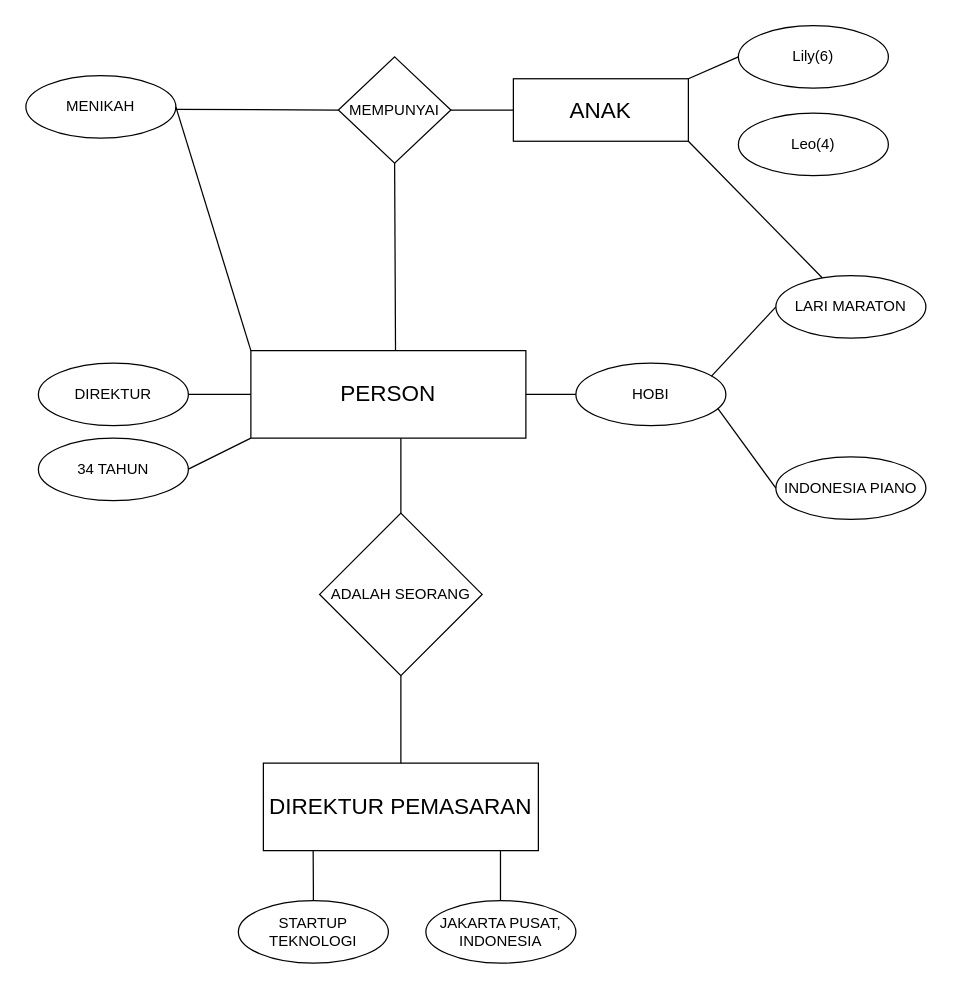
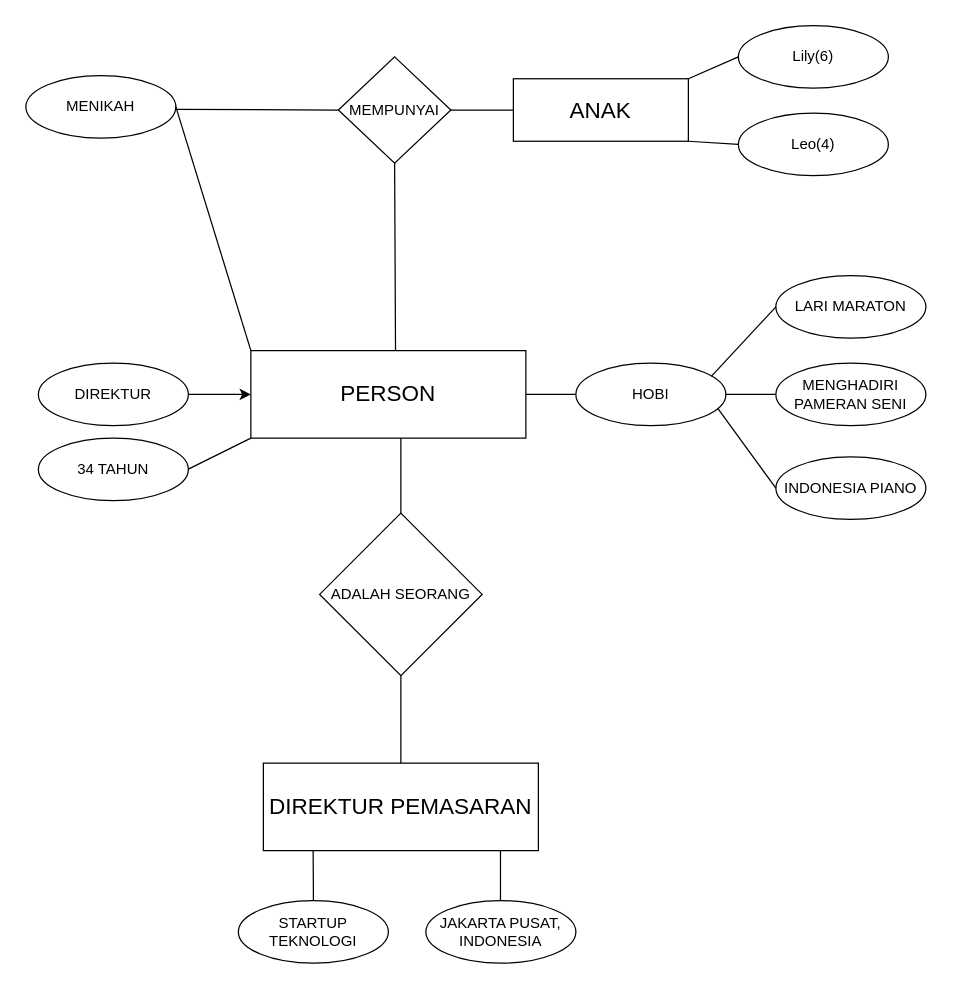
(755, 209) -> (713, 143)
(244, 394) -> (241, 394)
none -> (751, 394)
none -> (851, 394)
